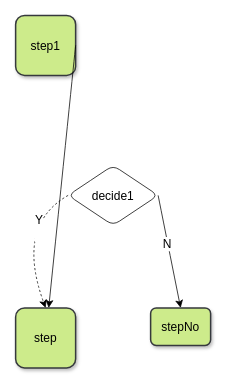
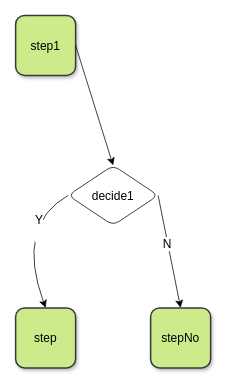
(62, 176) -> (94, 104)
(35, 272) -> (35, 272)
(180, 327) -> (180, 338)
